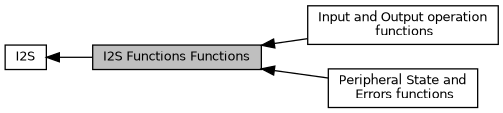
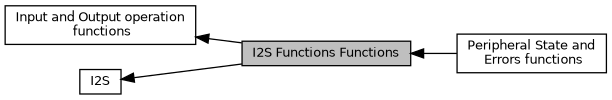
(291, 41) -> (225, 41)
